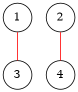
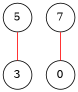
(18, 18) -> (18, 18)
(61, 18) -> (61, 18)
(61, 75) -> (61, 75)
